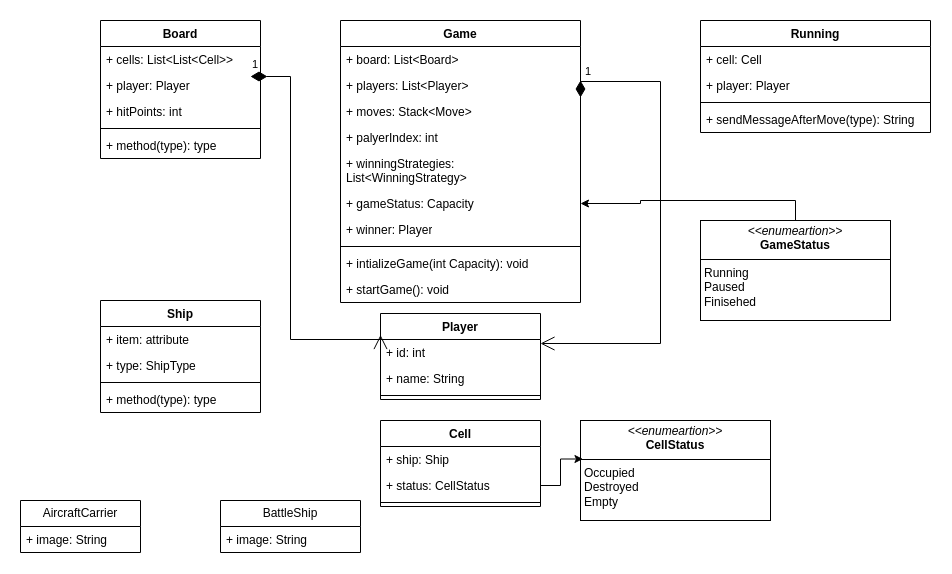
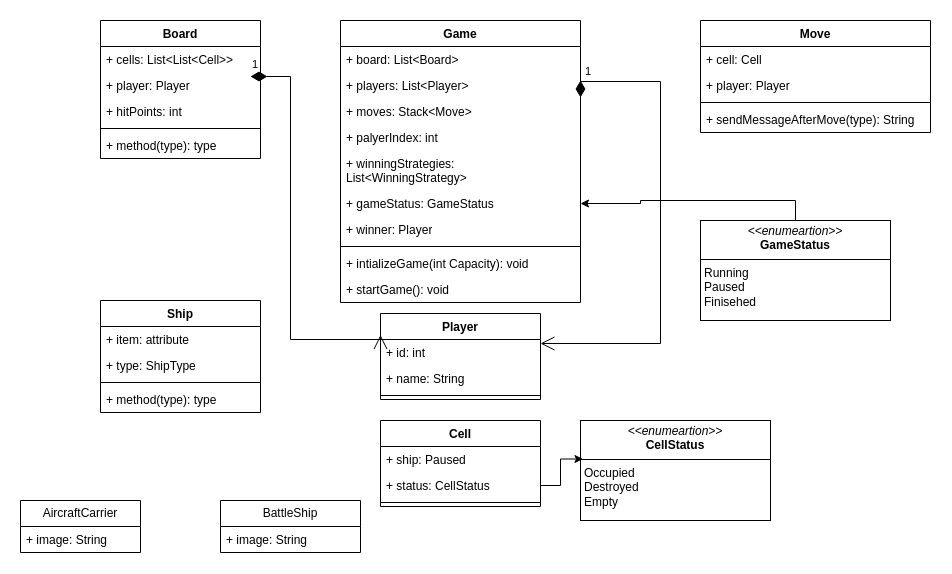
(816, 35) -> (816, 35)
(414, 205) -> (422, 205)
(419, 461) -> (427, 461)
